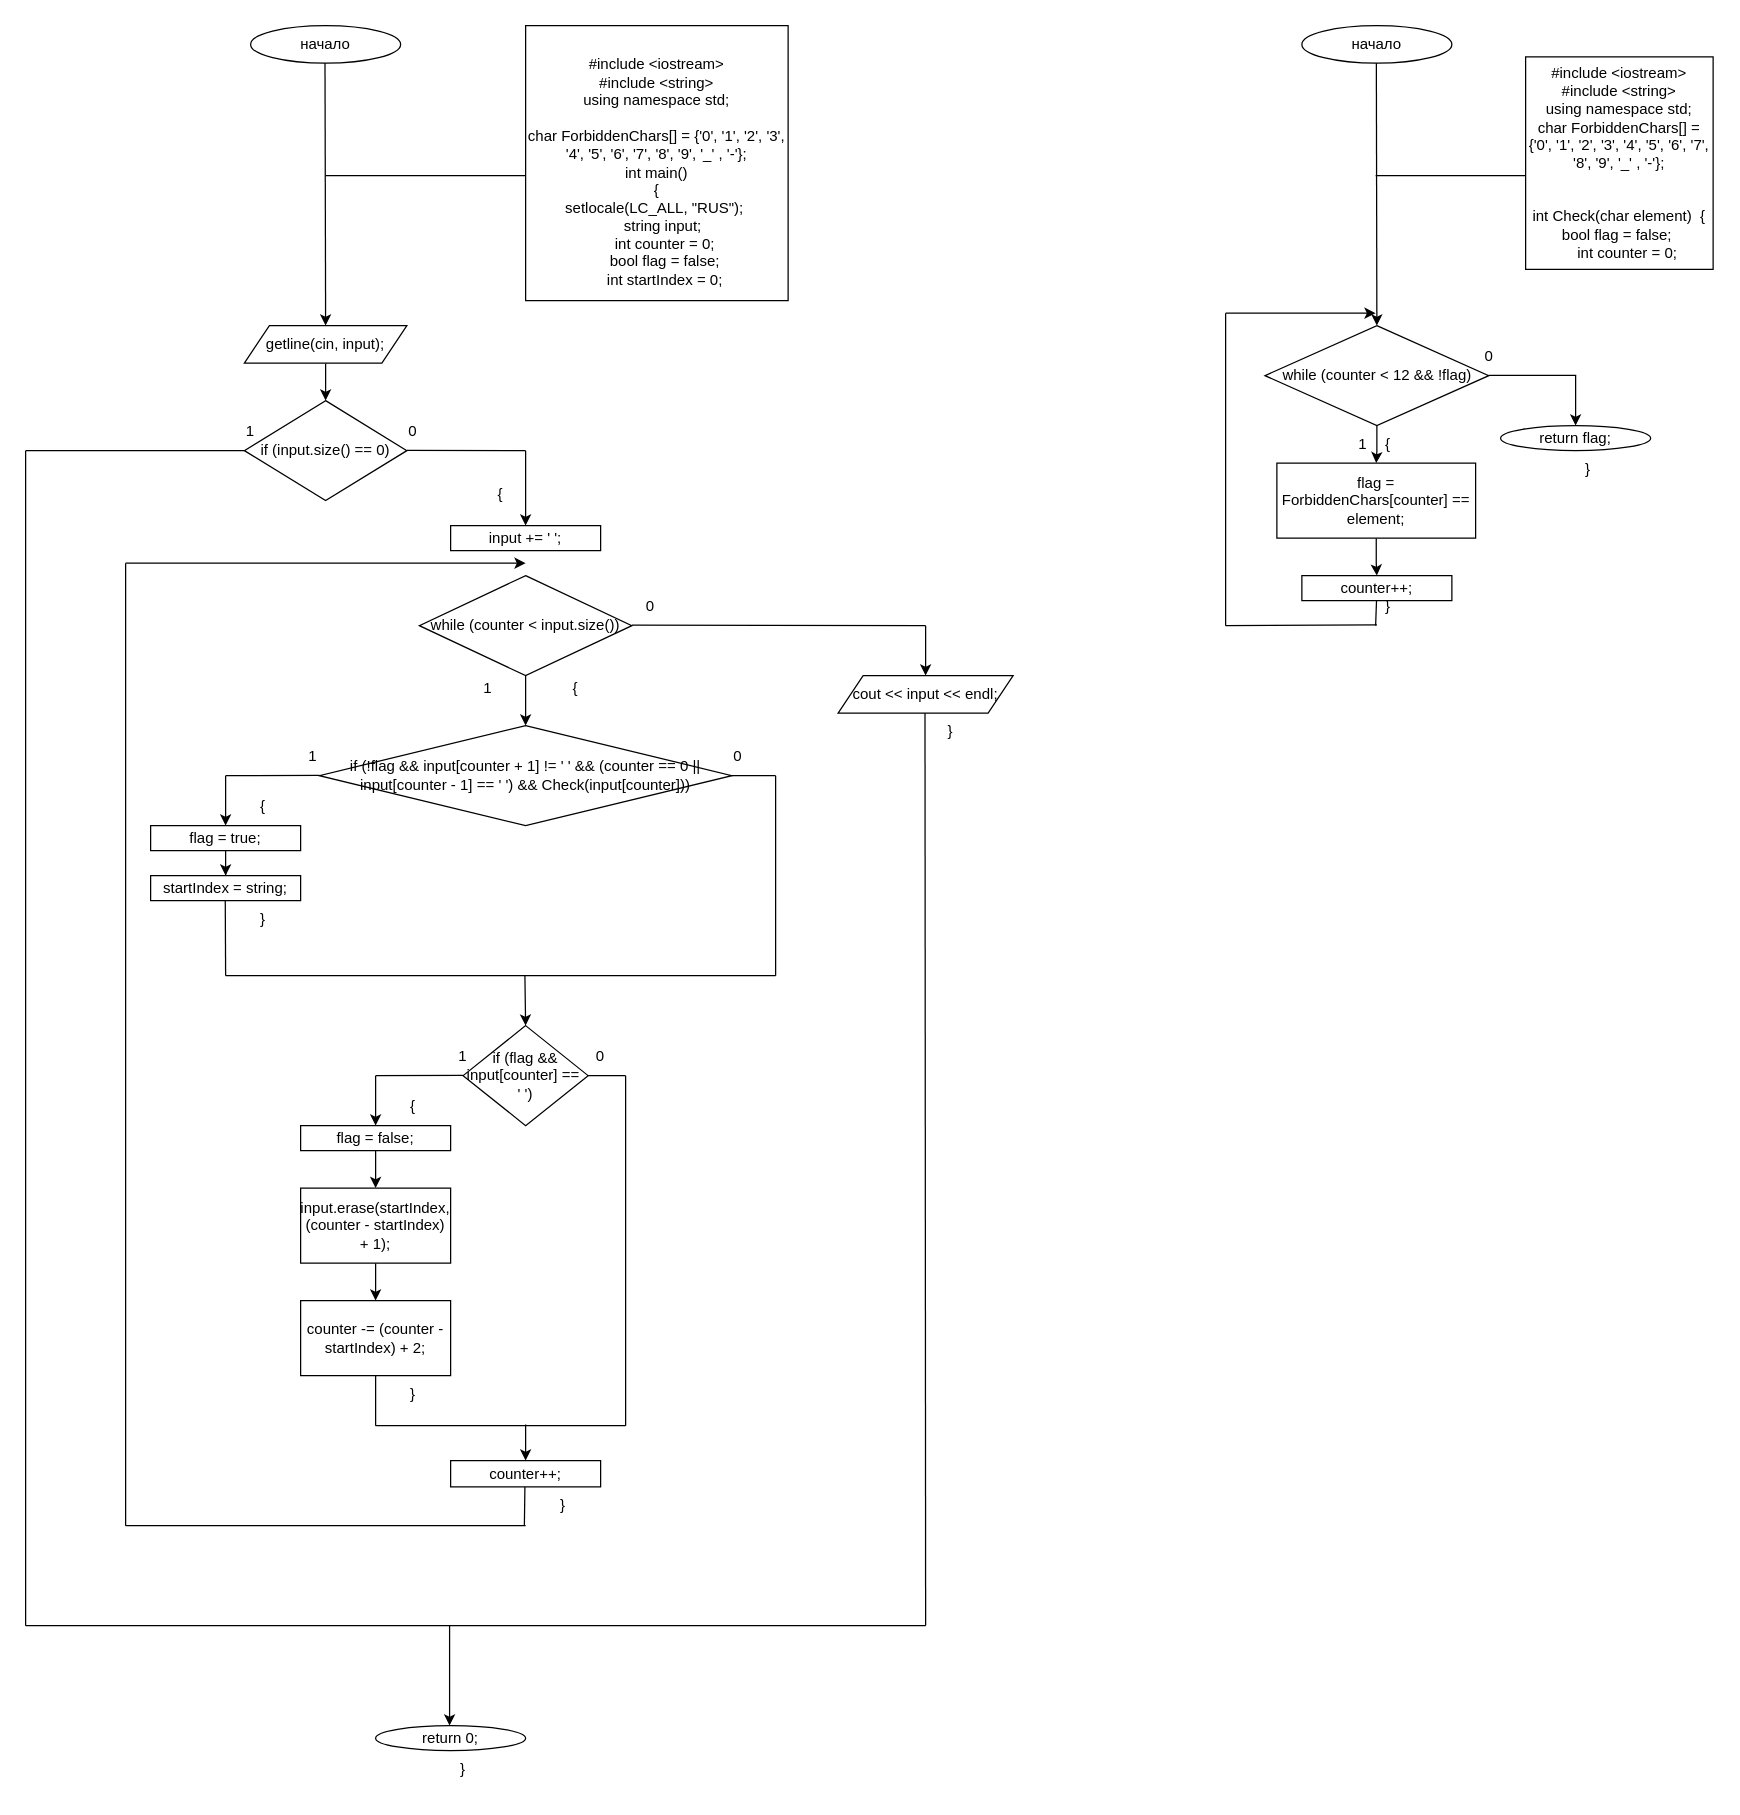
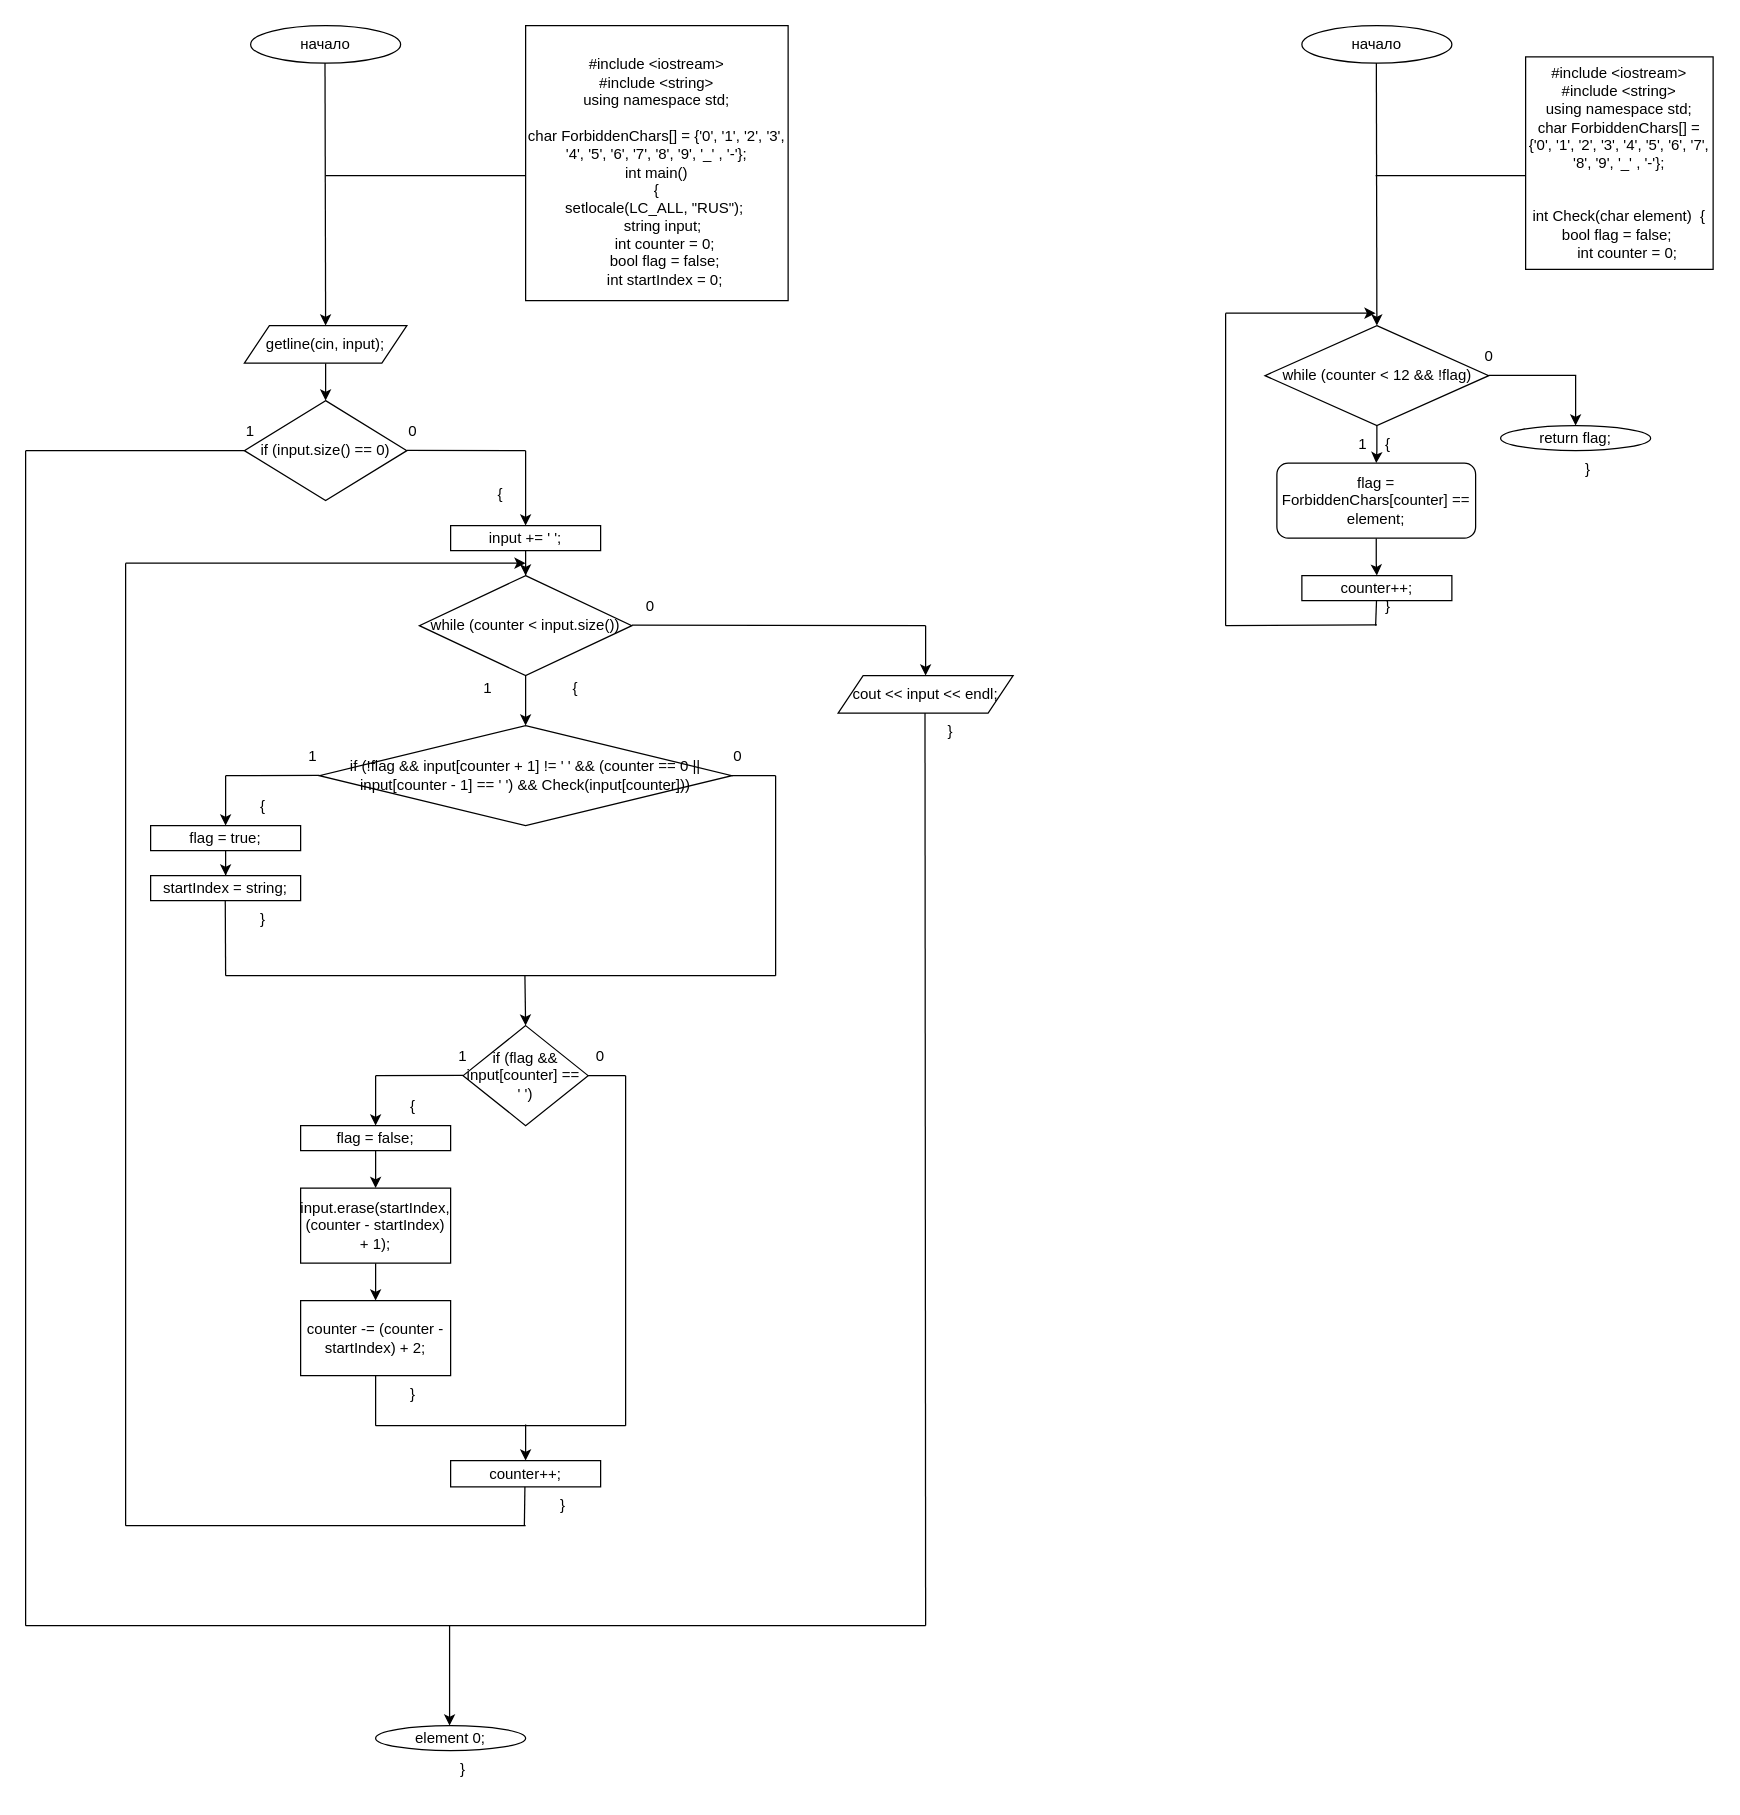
(1376, 501) -> (1376, 501)
none -> (526, 568)
(451, 1738) -> (451, 1738)
